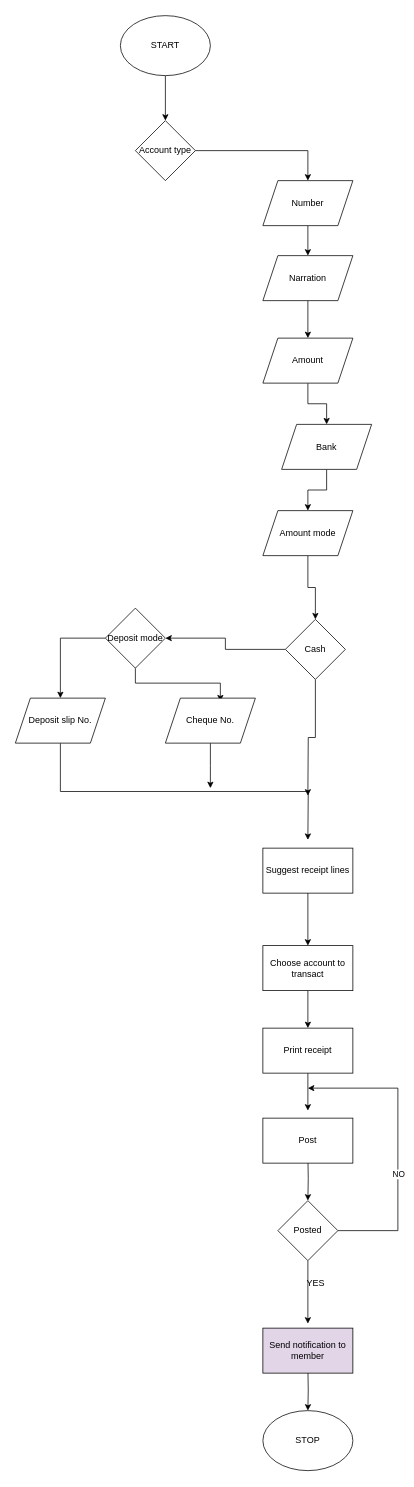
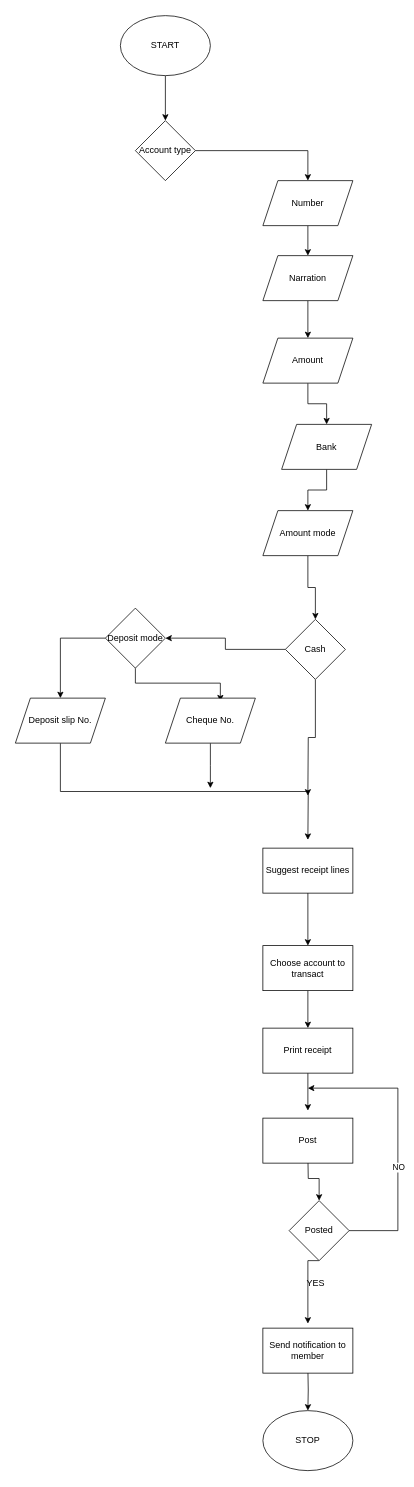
(308, 1230) -> (319, 1230)
(308, 1350) -> (308, 1350)
